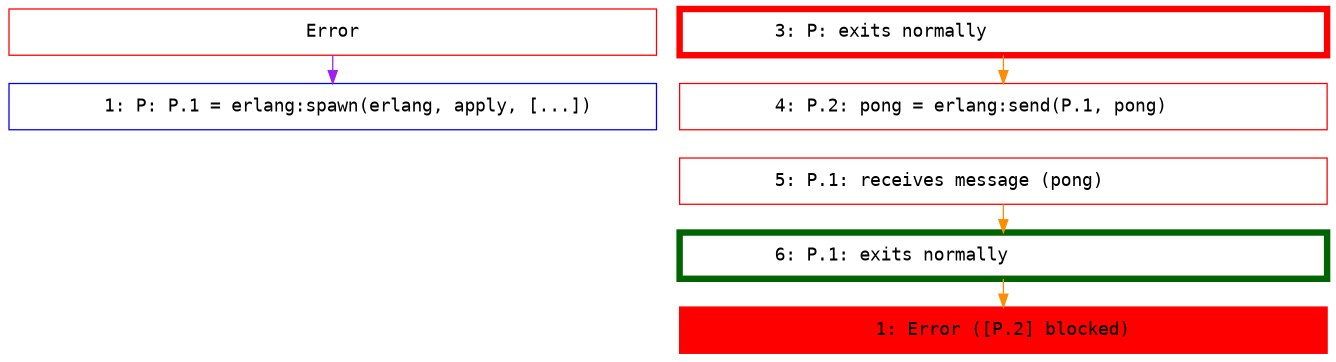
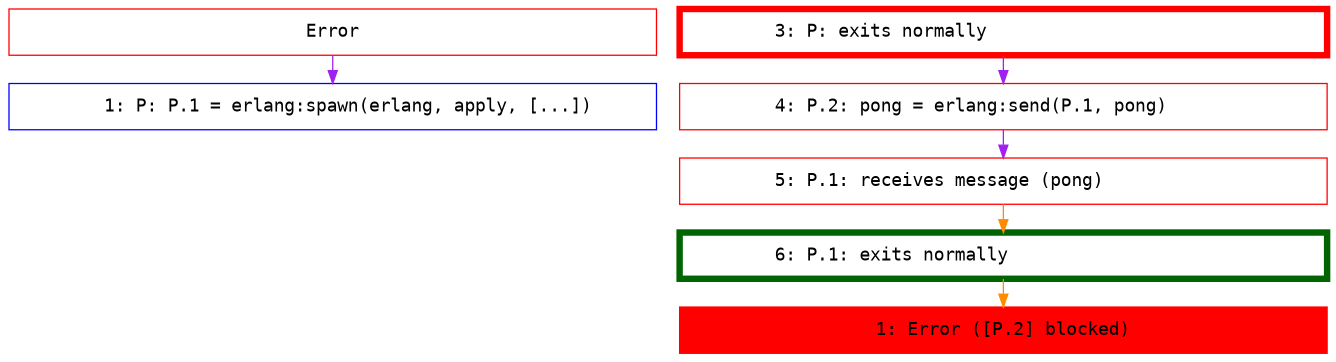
(1003, 63) -> (1003, 63)
none -> (1003, 137)
